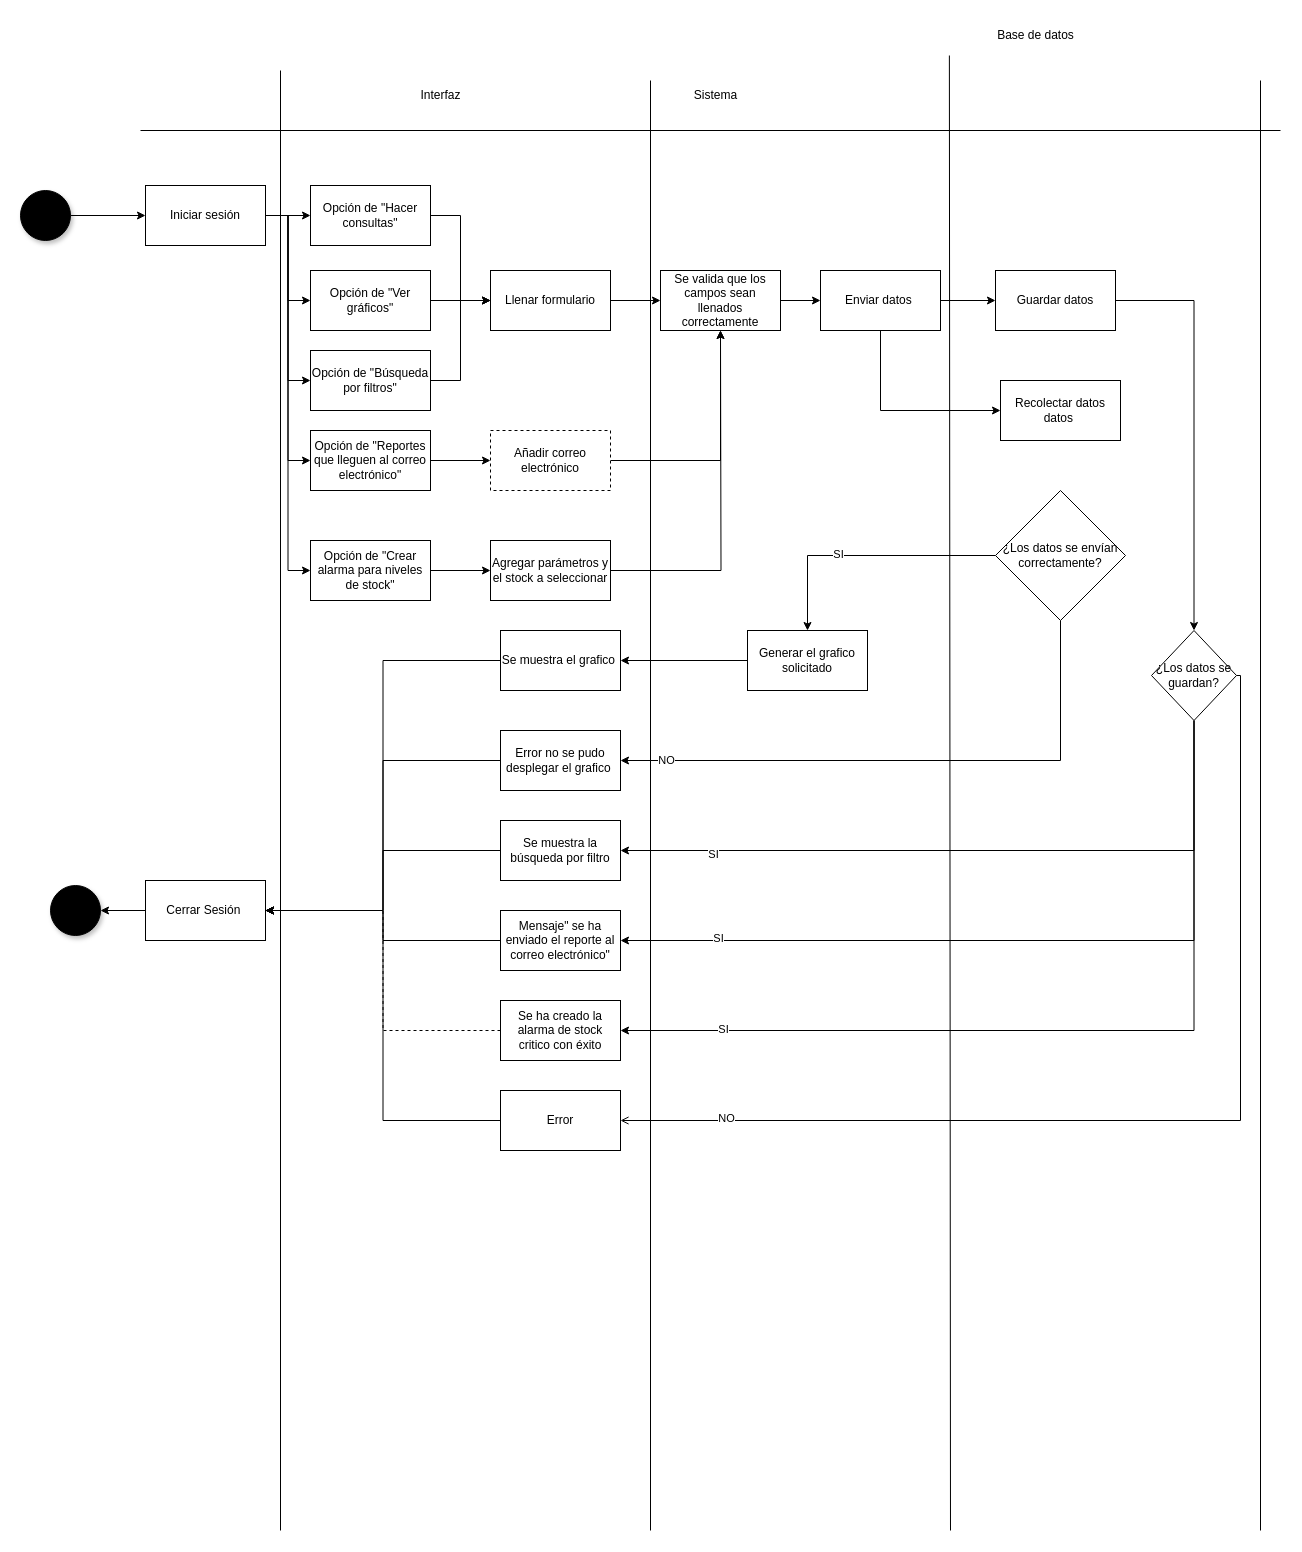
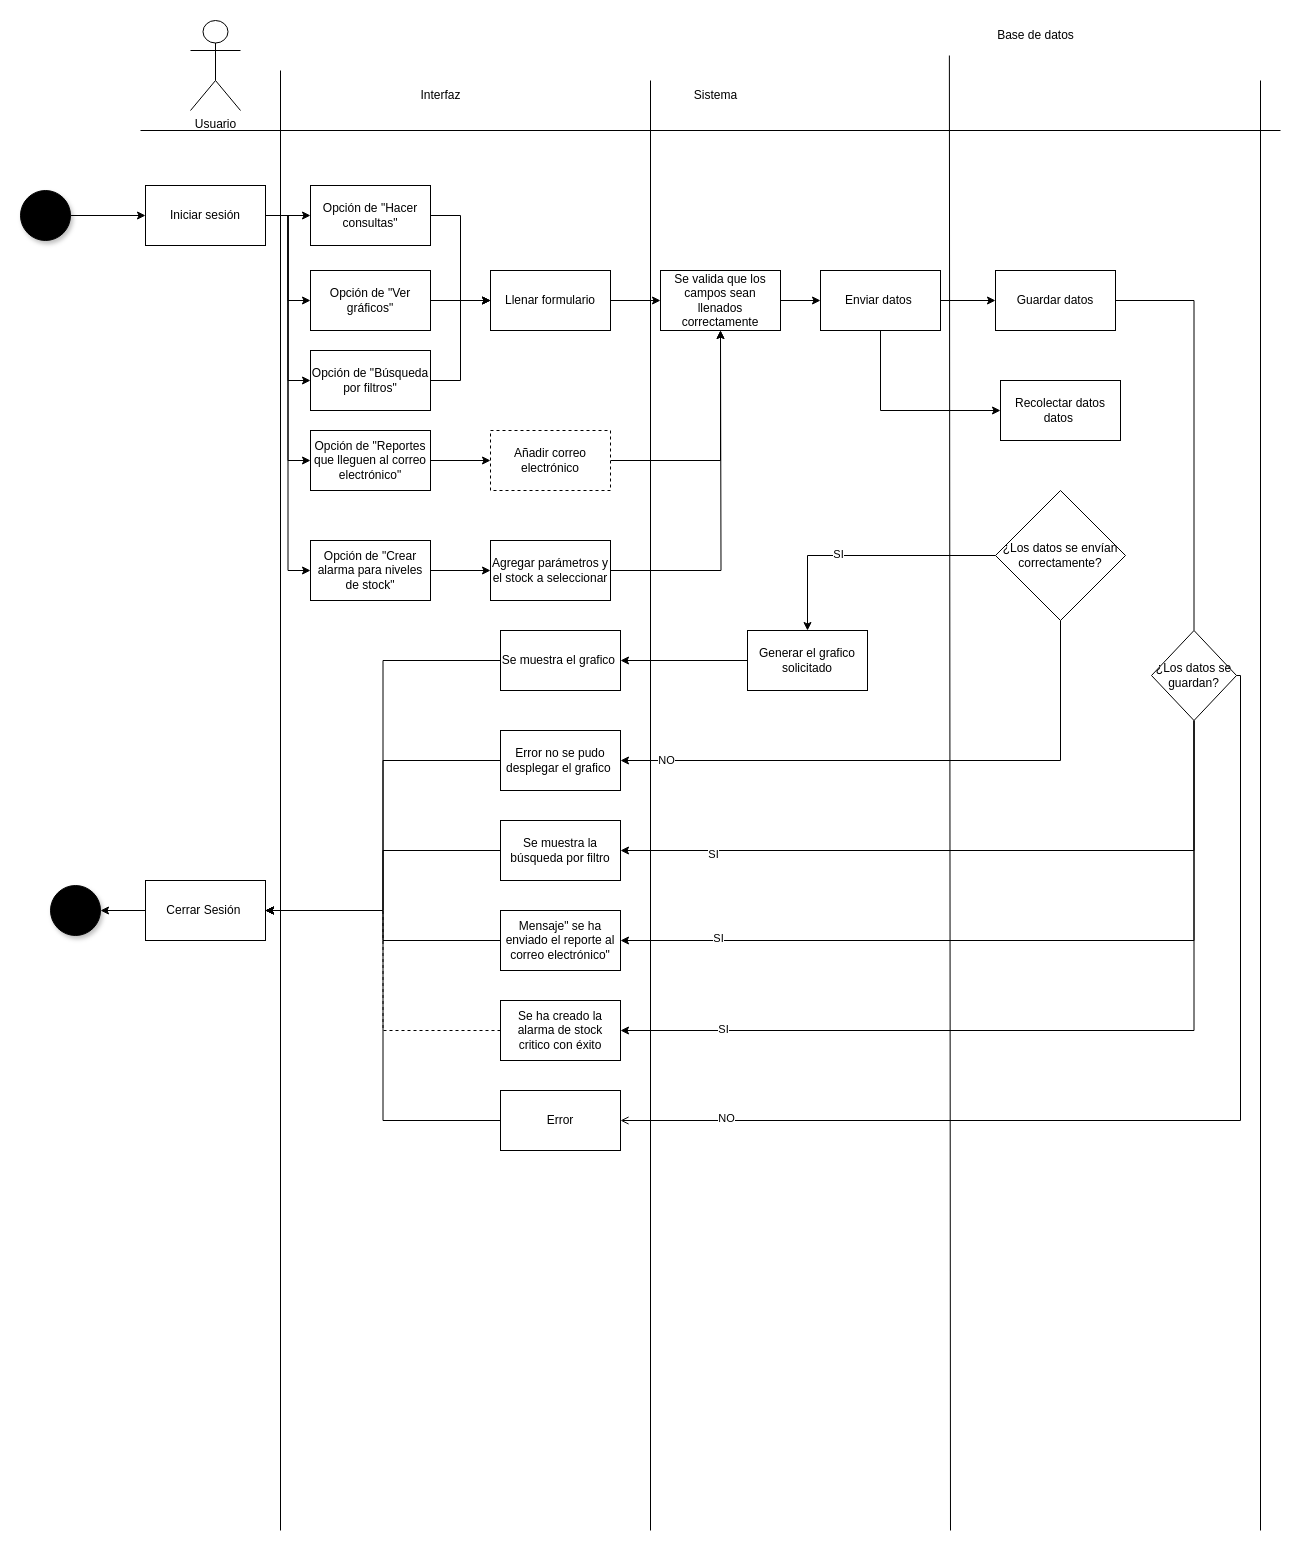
none -> (216, 66)
(1194, 622) -> (1194, 624)
